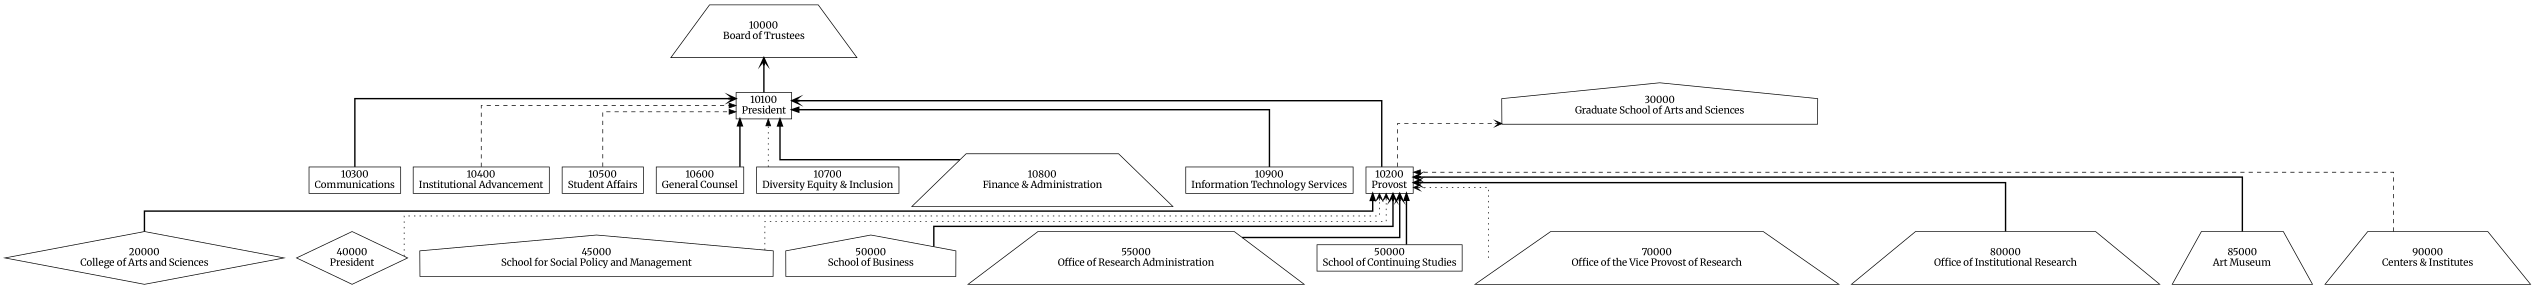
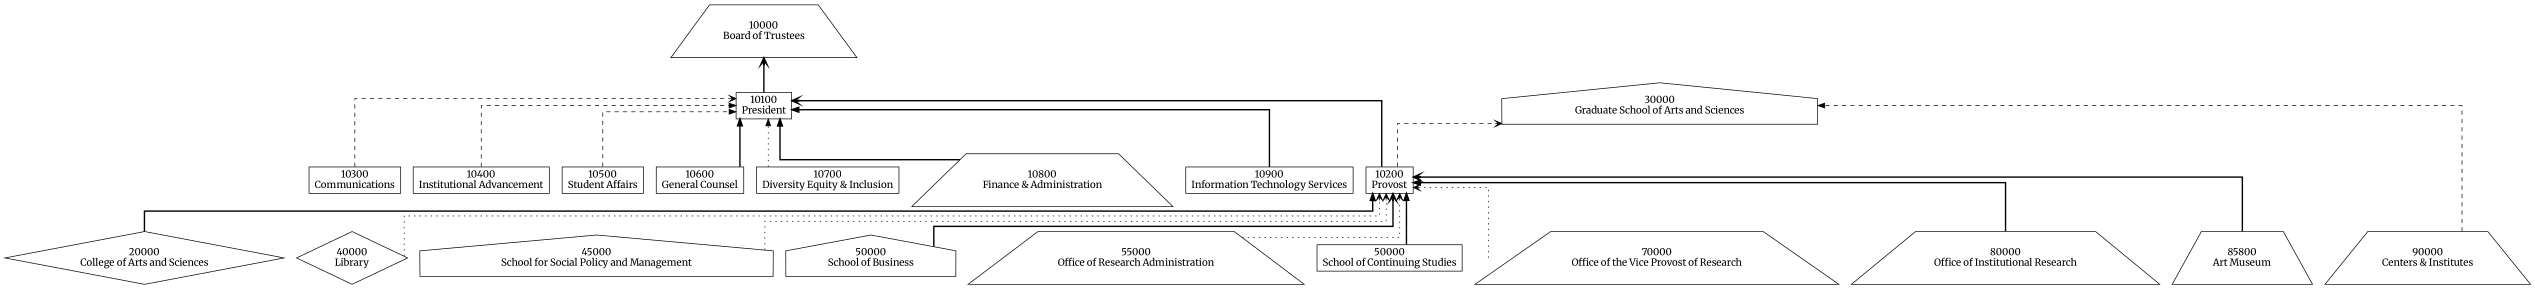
(508, 99) -> (508, 99)
(1937, 172) -> (2206, 106)
(1737, 183) -> (1737, 183)
(1339, 238) -> (1339, 238)
(352, 258) -> (352, 258)
(2242, 258) -> (2242, 258)
